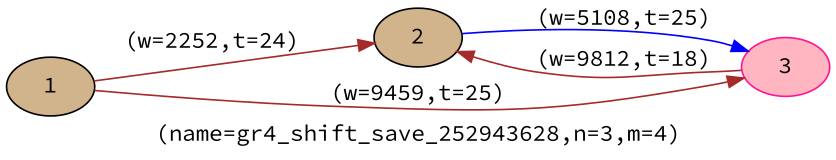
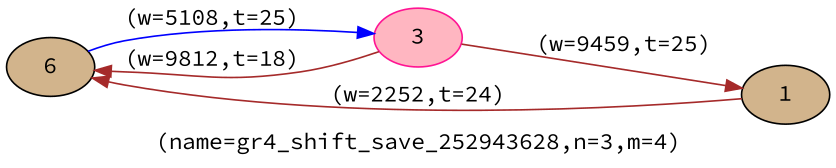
(418, 38) -> (51, 67)
(412, 109) -> (594, 65)
